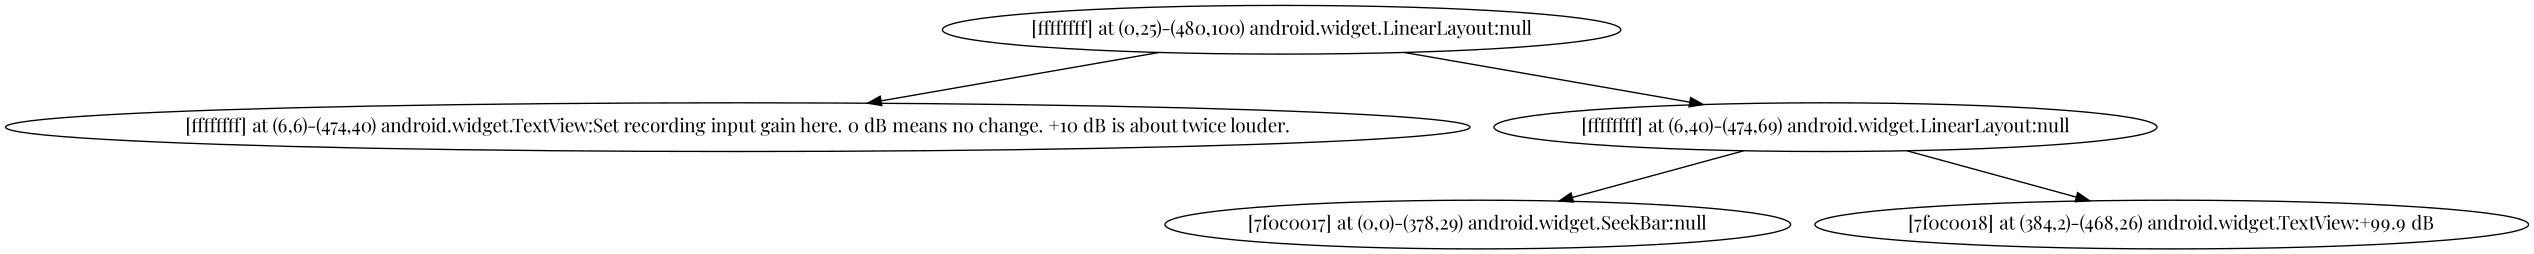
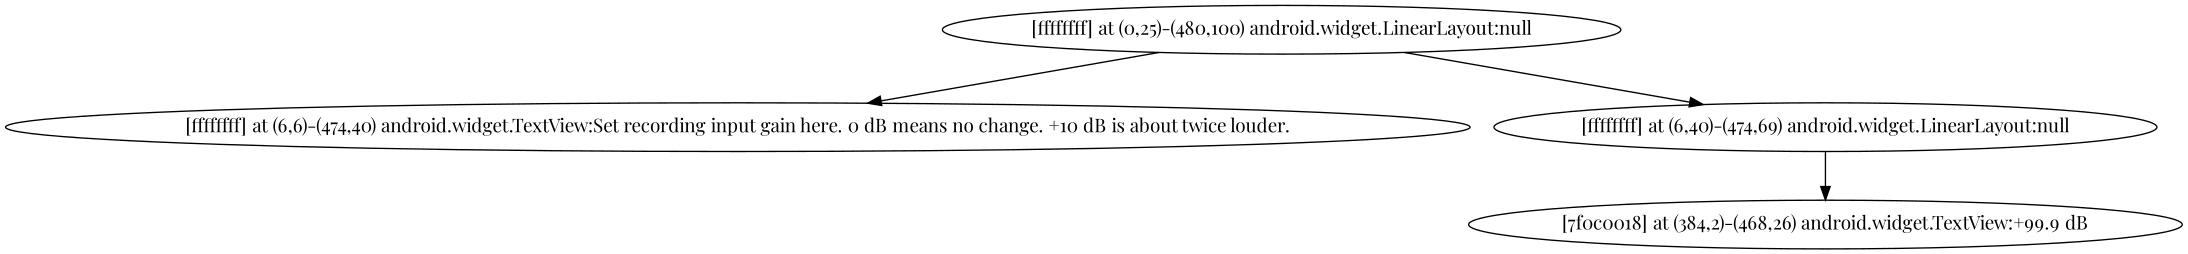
(1478, 225) -> none
